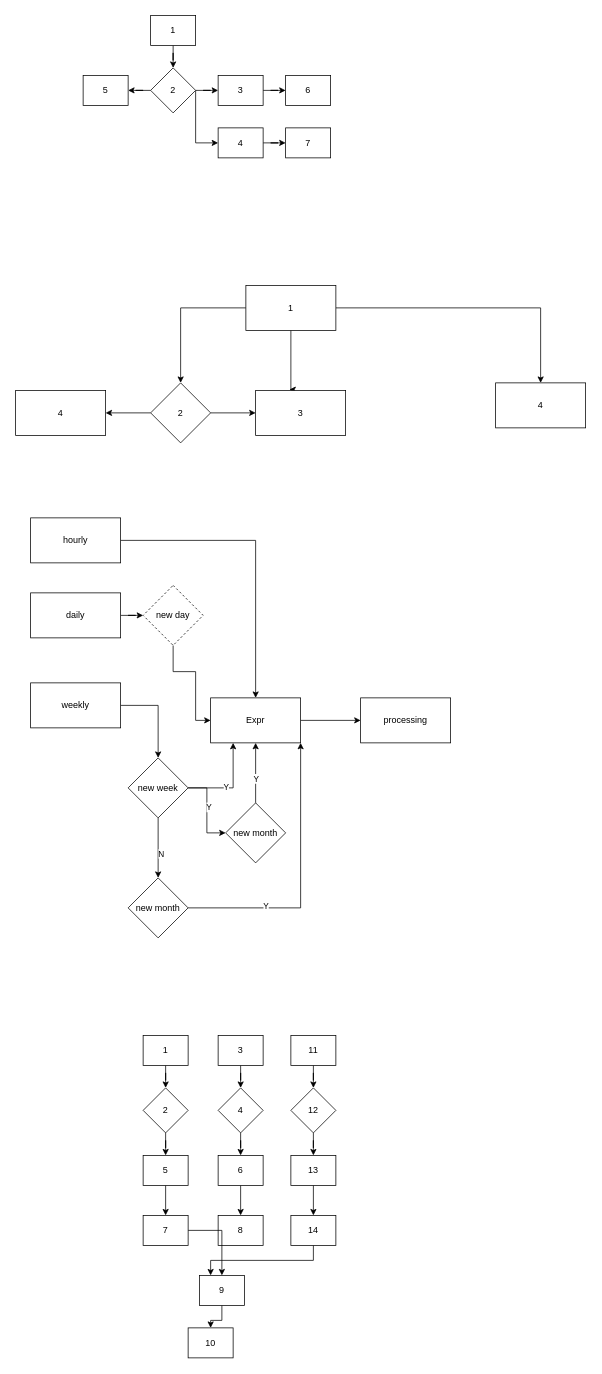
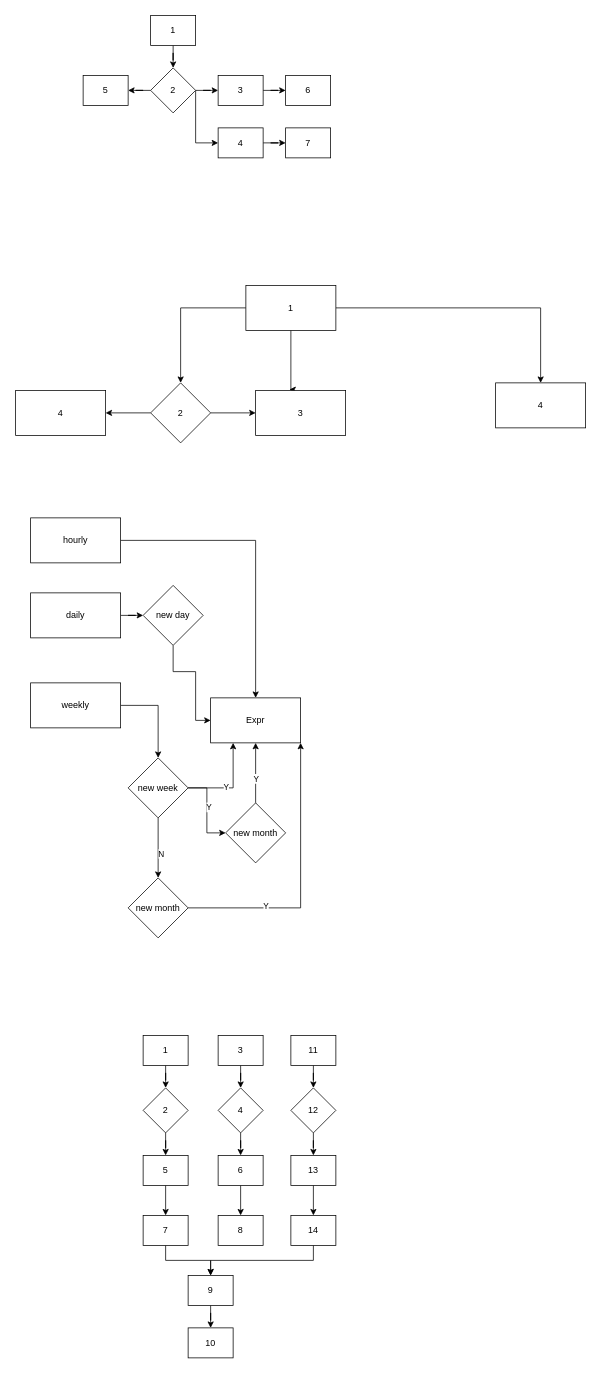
(173, 615) -> (173, 615)
(327, 720) -> none
(405, 720) -> none
(222, 1290) -> (210, 1290)
